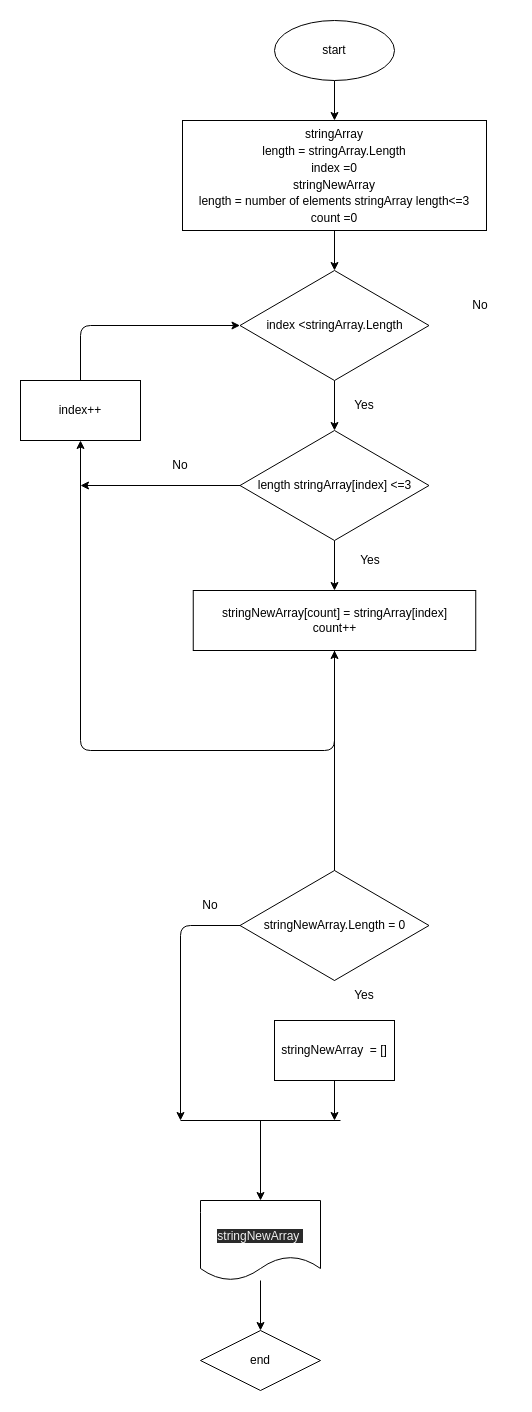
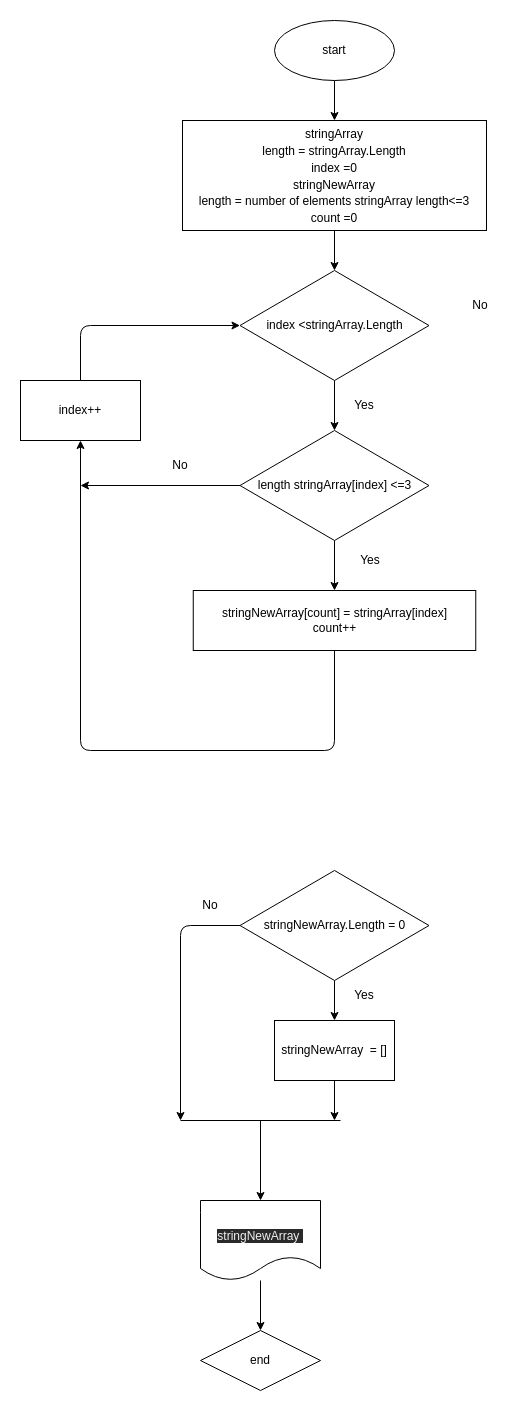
(335, 809) -> (335, 997)
